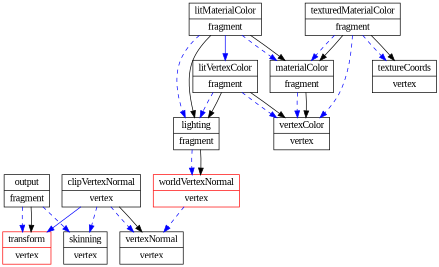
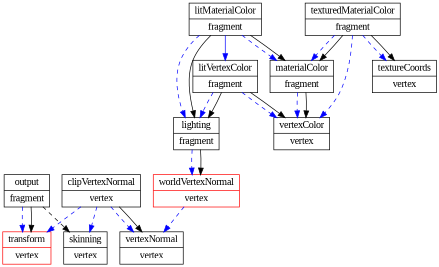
(54, 217) -> (54, 217)
(67, 217) -> (67, 217)
